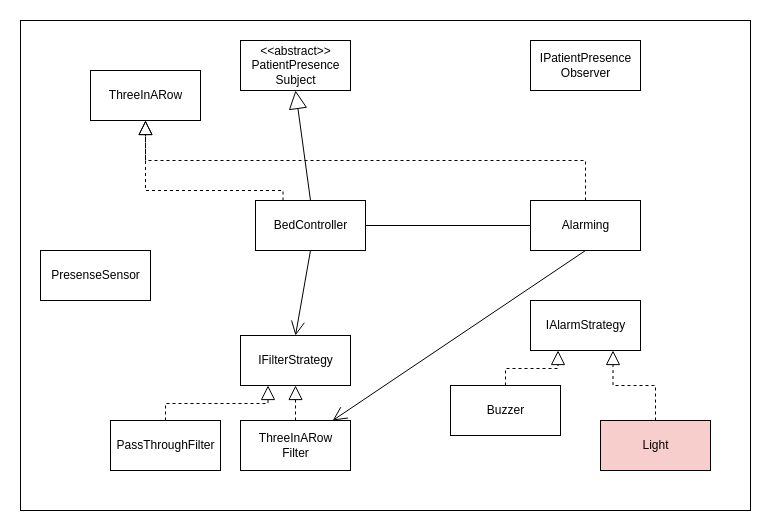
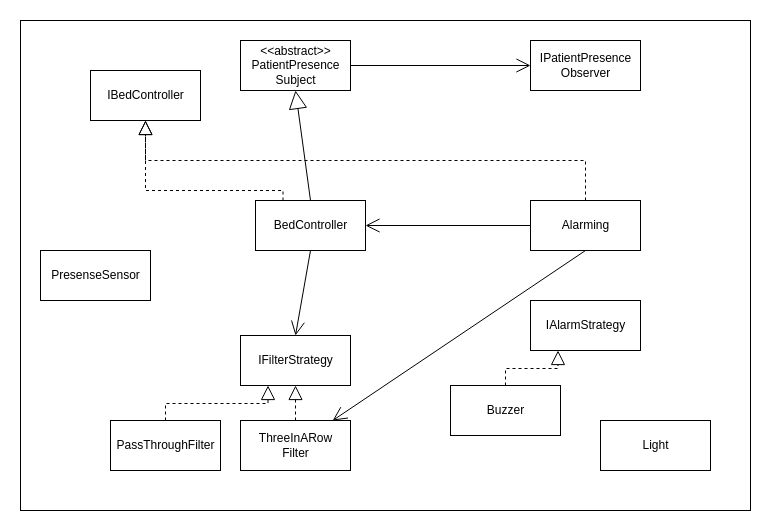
none -> (439, 66)
(146, 96) -> (146, 96)
(371, 226) -> (372, 226)
(642, 386) -> none
(656, 446) -> (656, 446)
